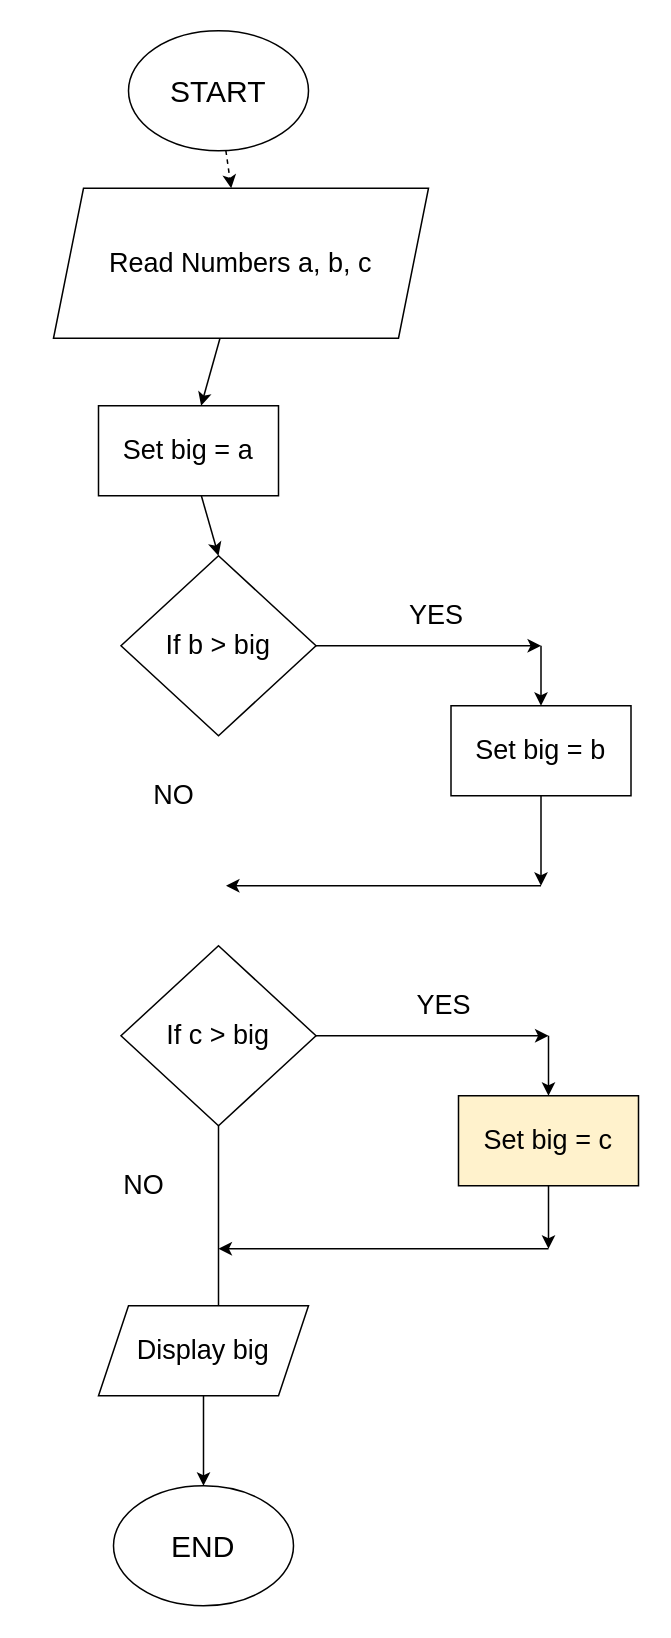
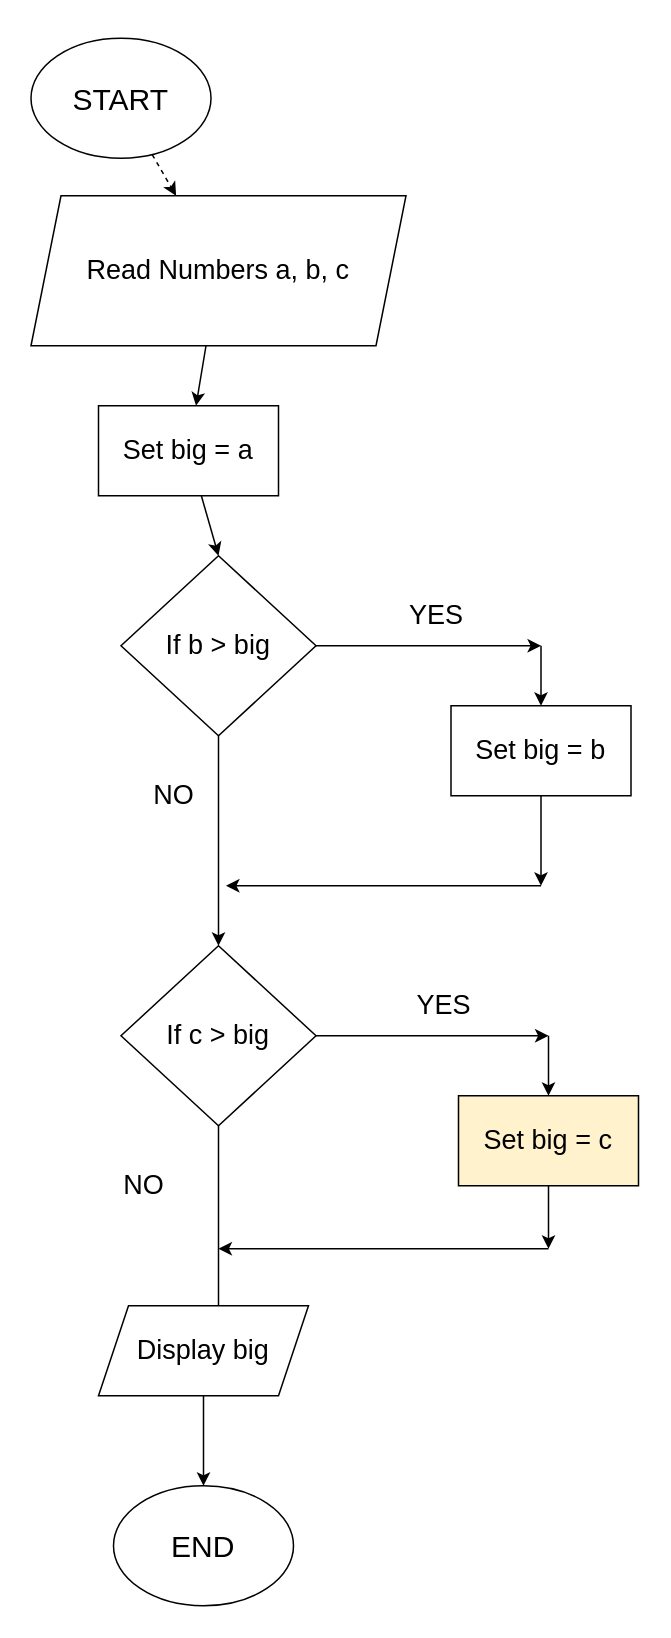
(218, 91) -> (121, 98)
(241, 263) -> (218, 271)
none -> (218, 836)
